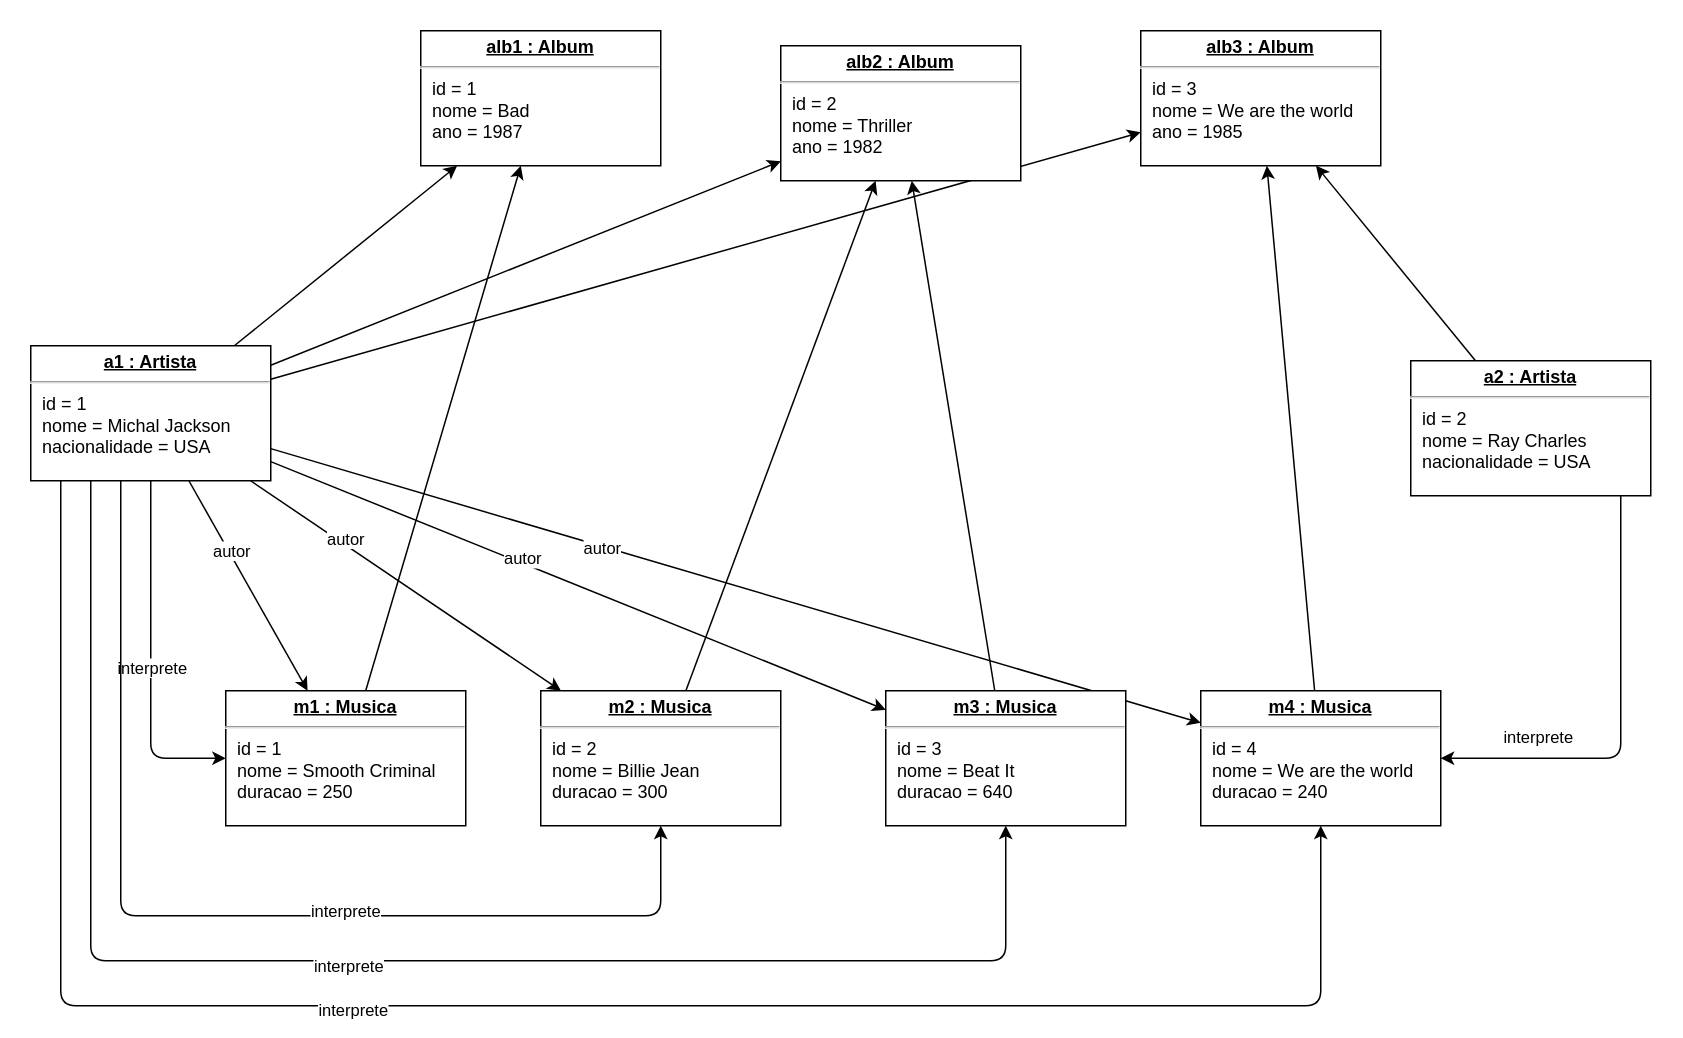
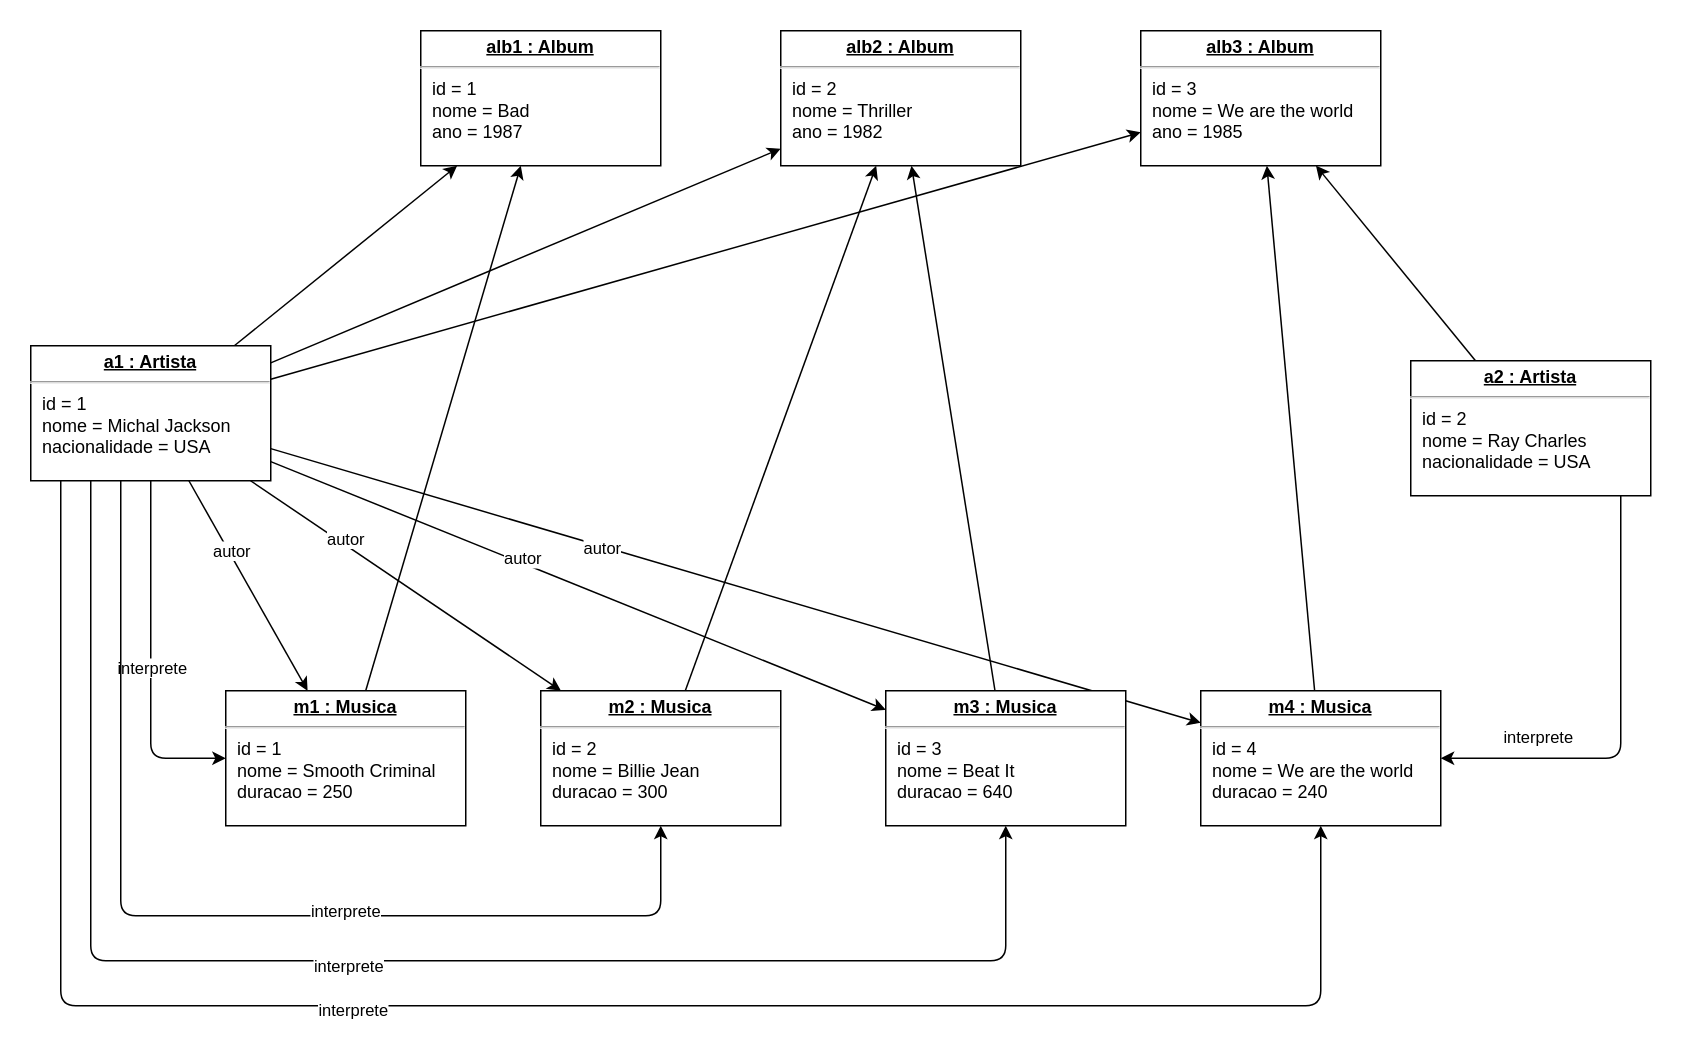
(901, 113) -> (901, 98)
